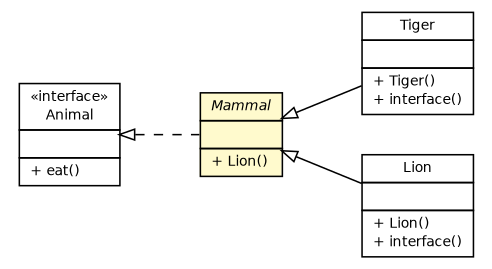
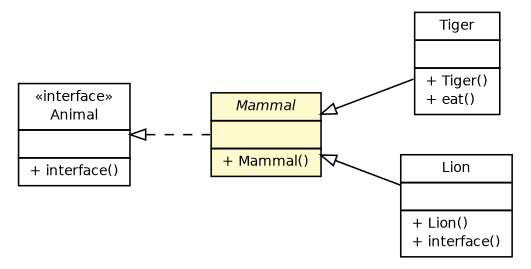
(418, 100) -> (451, 100)
(240, 162) -> (266, 162)
(56, 171) -> (74, 171)
